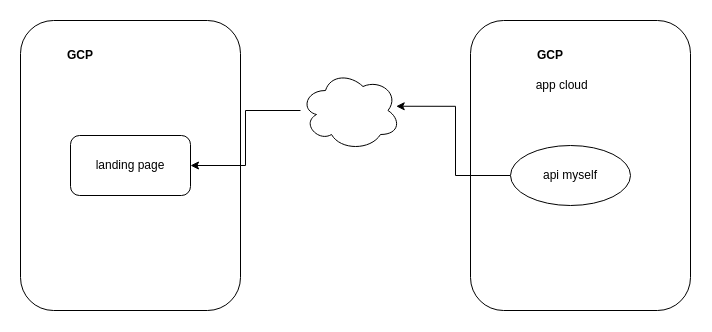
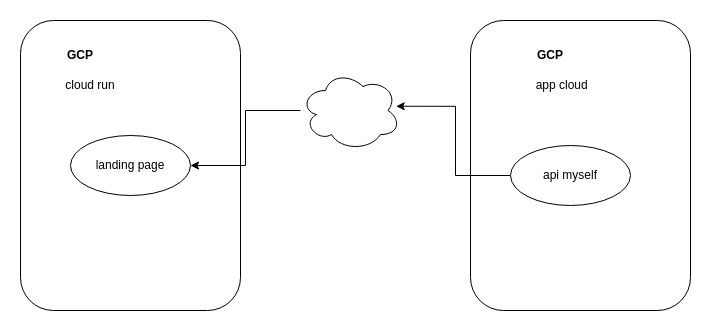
none -> (91, 86)
(131, 166) -> (131, 166)
